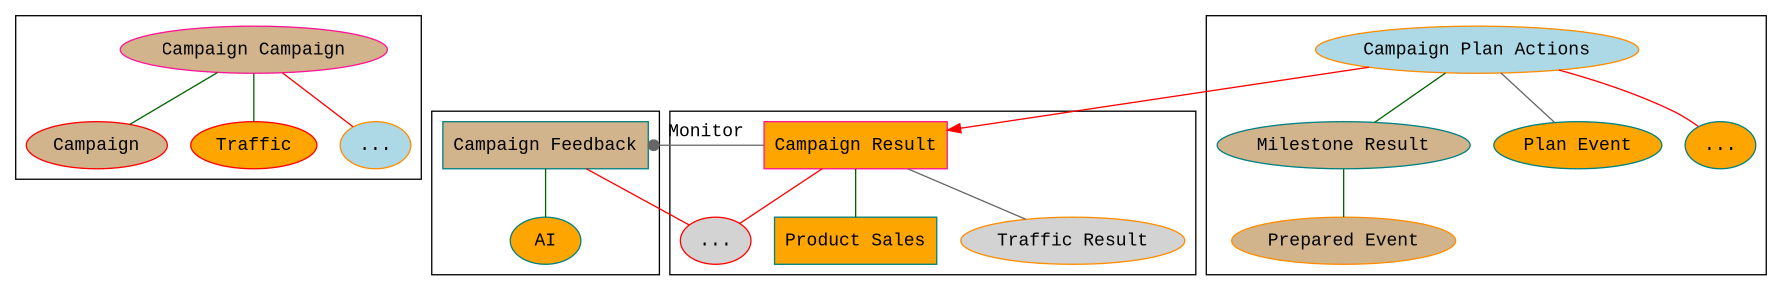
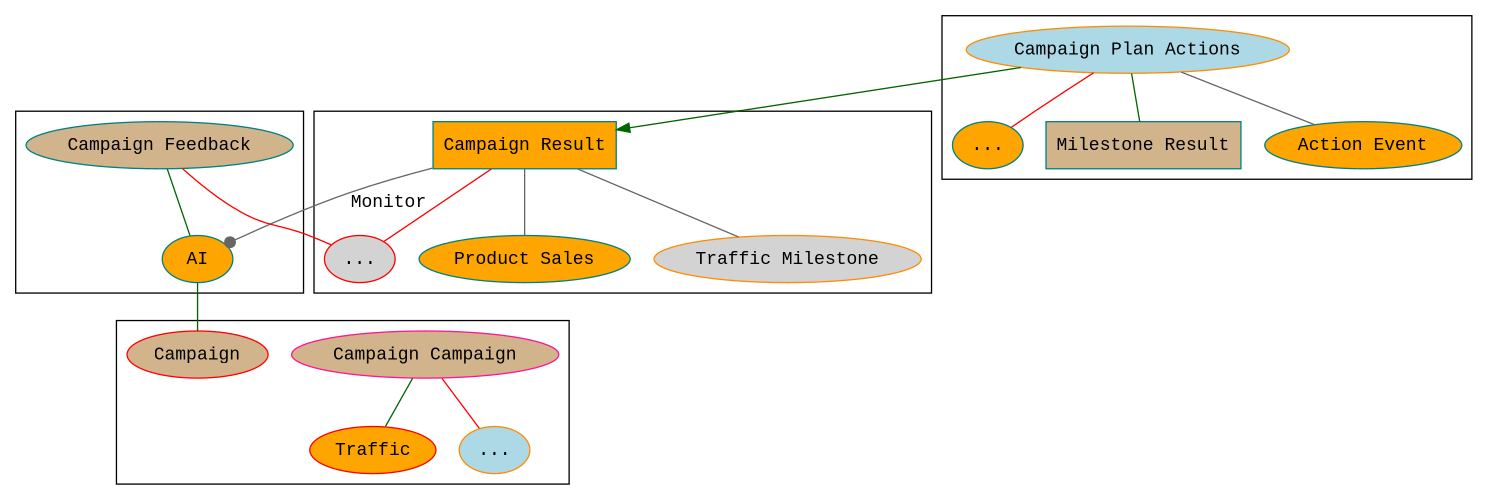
(174, 98) -> (198, 307)
(1165, 98) -> (825, 98)
(546, 145) -> (160, 145)
(712, 145) -> (332, 199)
(856, 145) -> (525, 145)
(1344, 145) -> (1143, 145)
(1578, 145) -> (1363, 145)
(856, 193) -> (525, 202)
(856, 241) -> (525, 259)
(1073, 241) -> (788, 259)
(1344, 241) -> none
